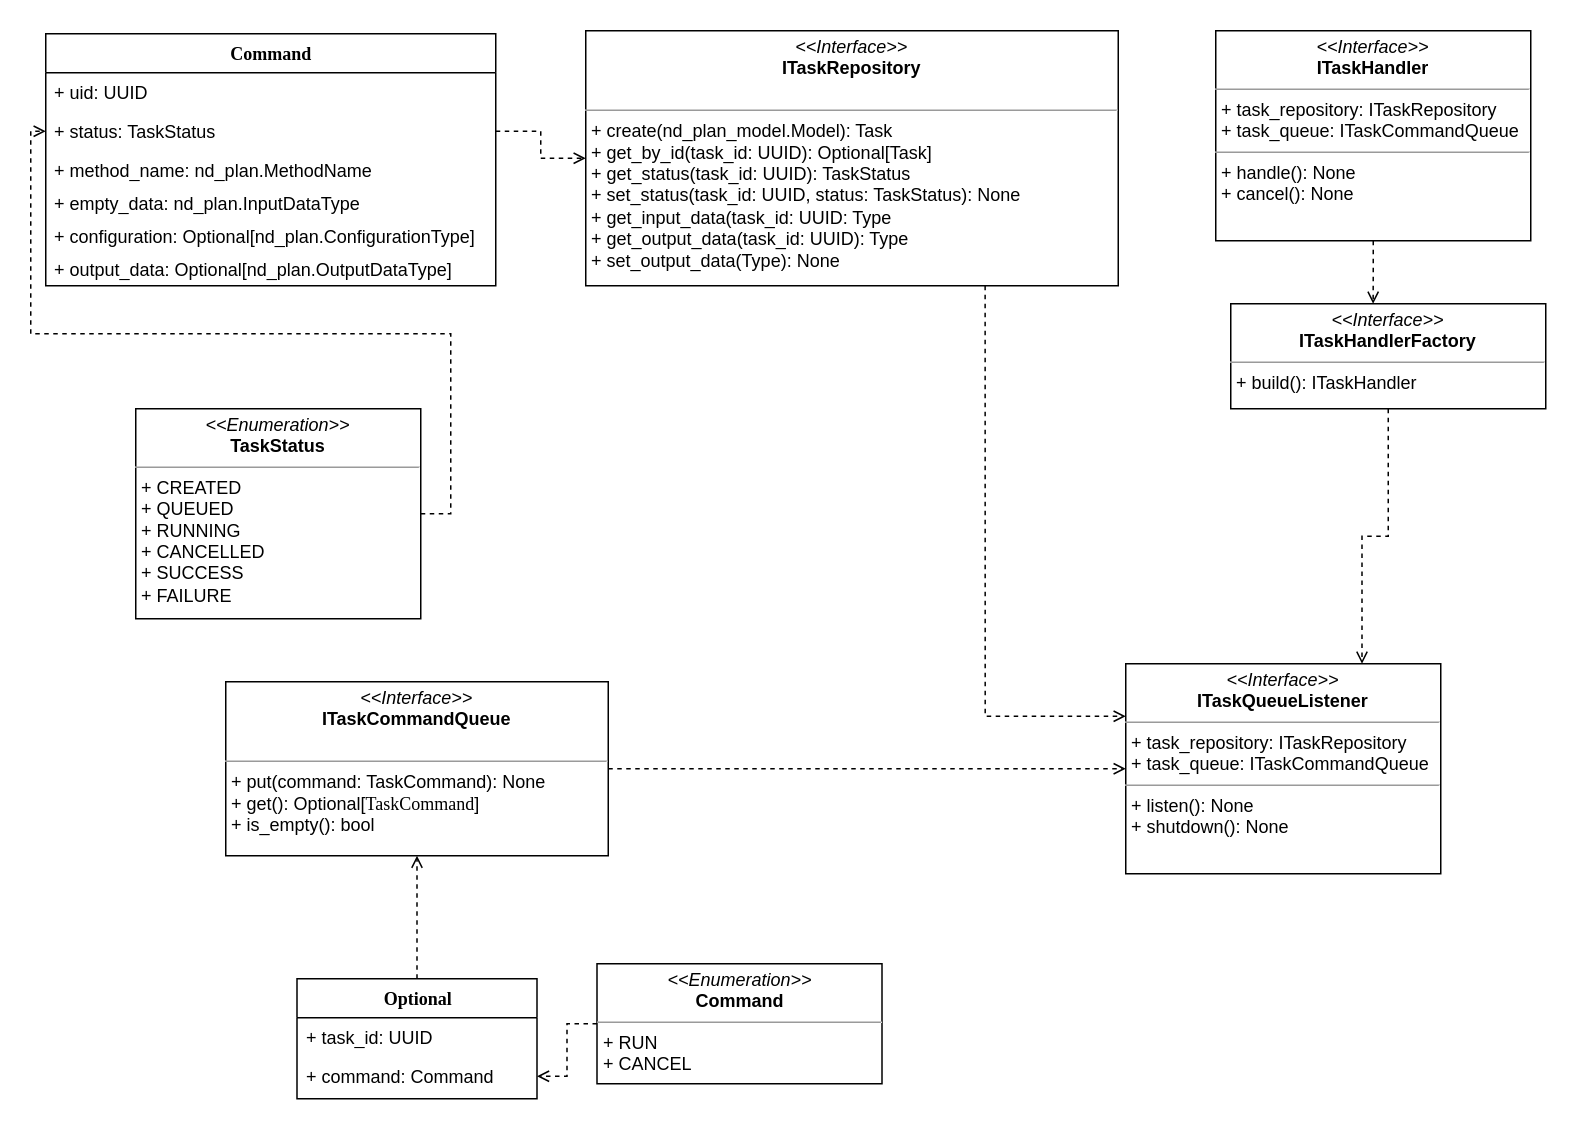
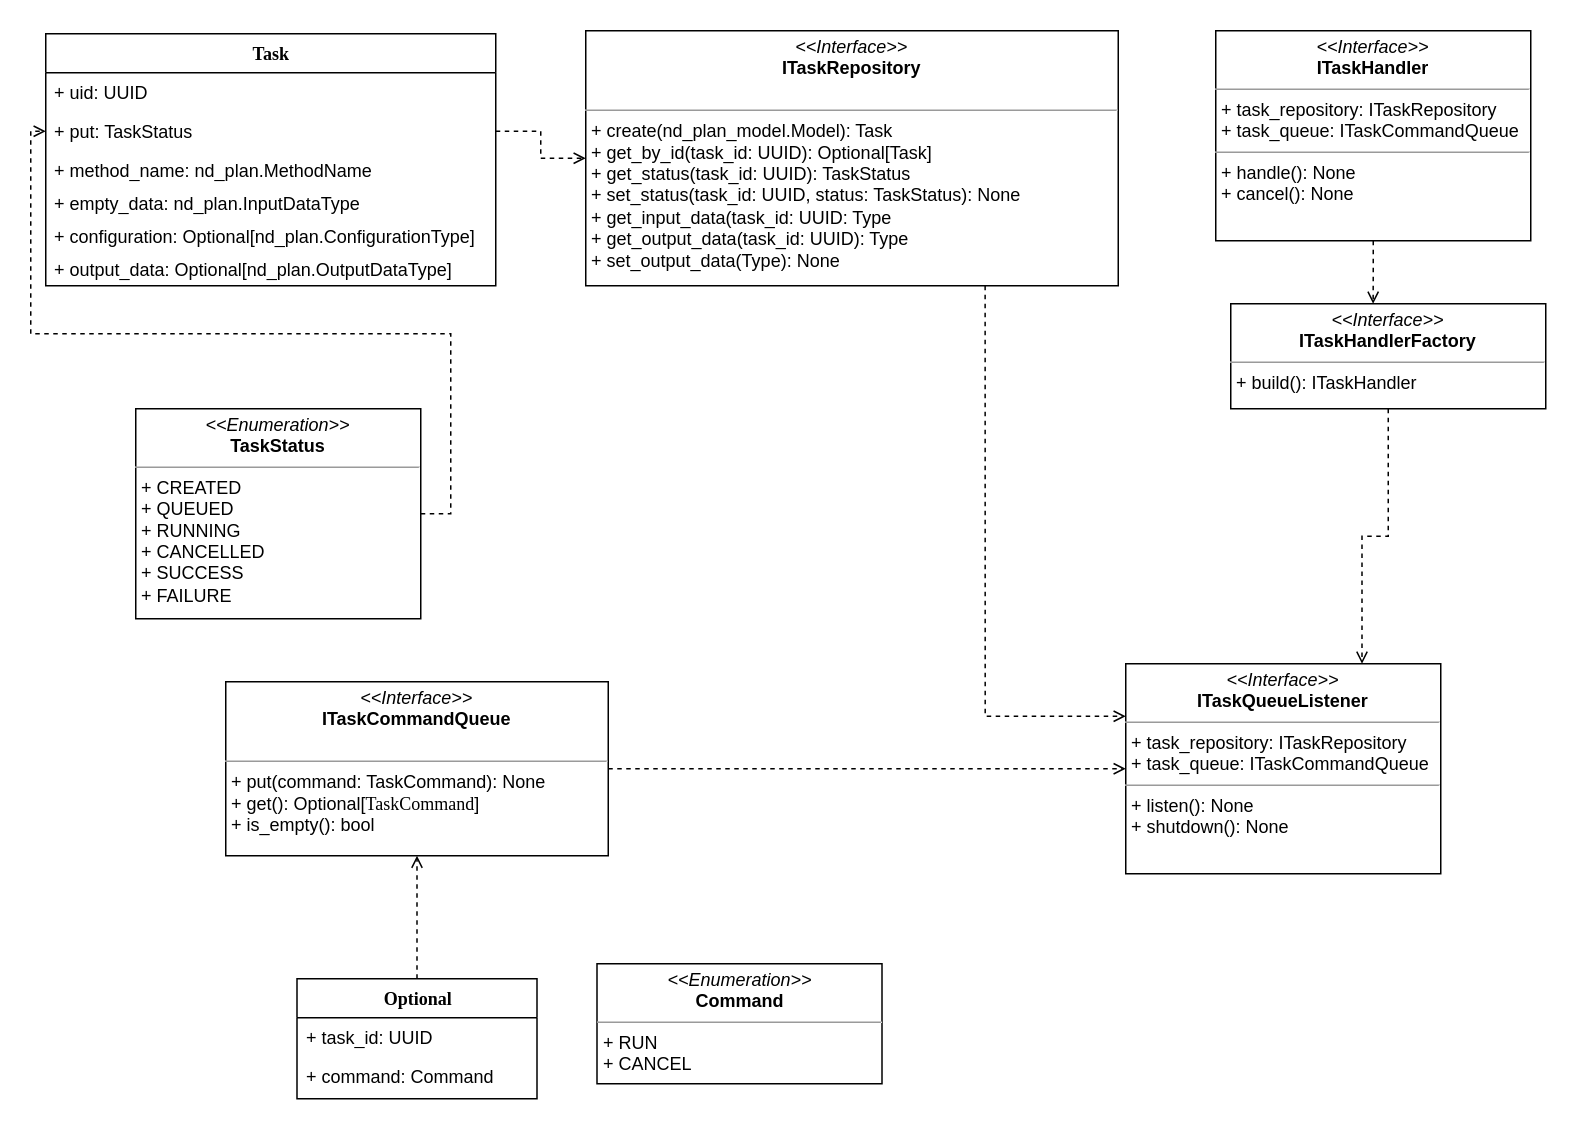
(272, 55) -> (272, 55)
(149, 133) -> (133, 133)
(567, 1048) -> none
